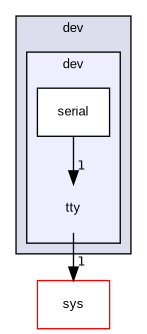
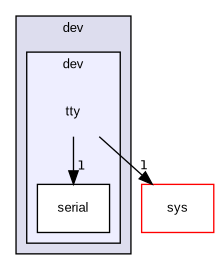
(73, 154) -> (73, 154)
